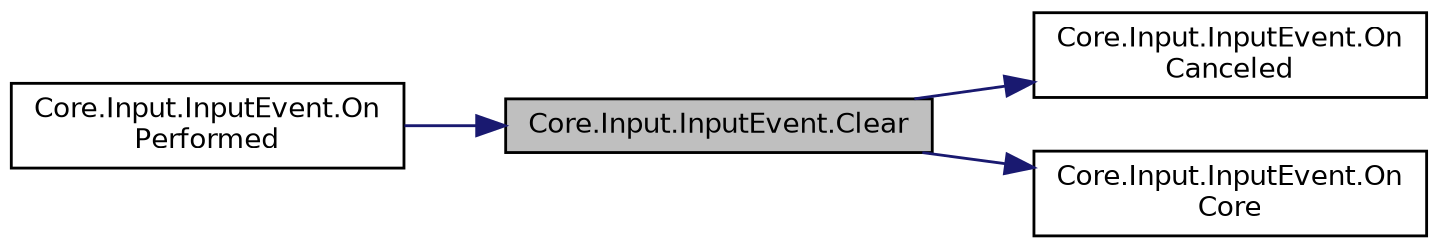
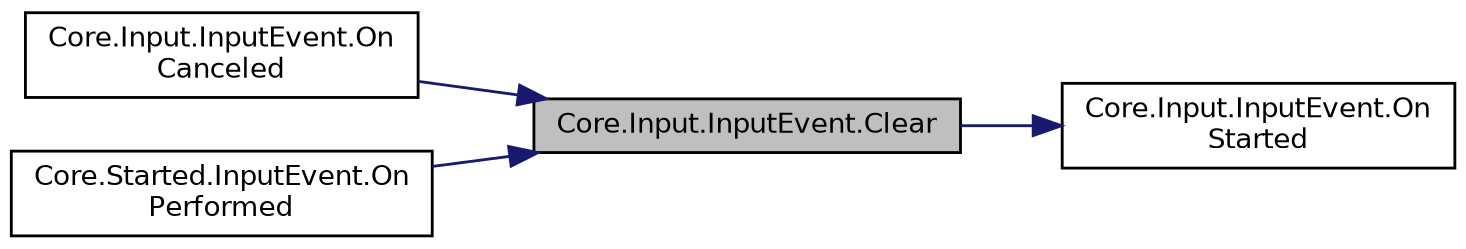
(960, 92) -> (468, 88)
(208, 126) -> (222, 194)
(1230, 194) -> (1259, 126)
